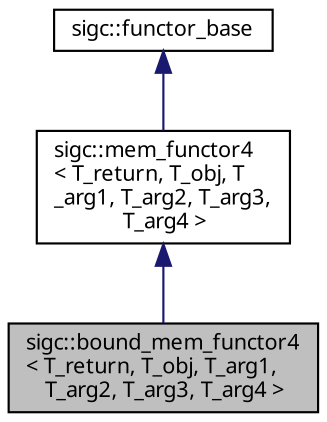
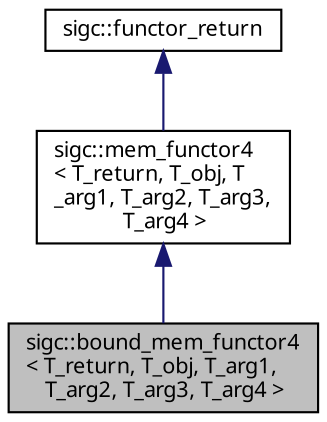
(163, 30) -> (163, 30)
